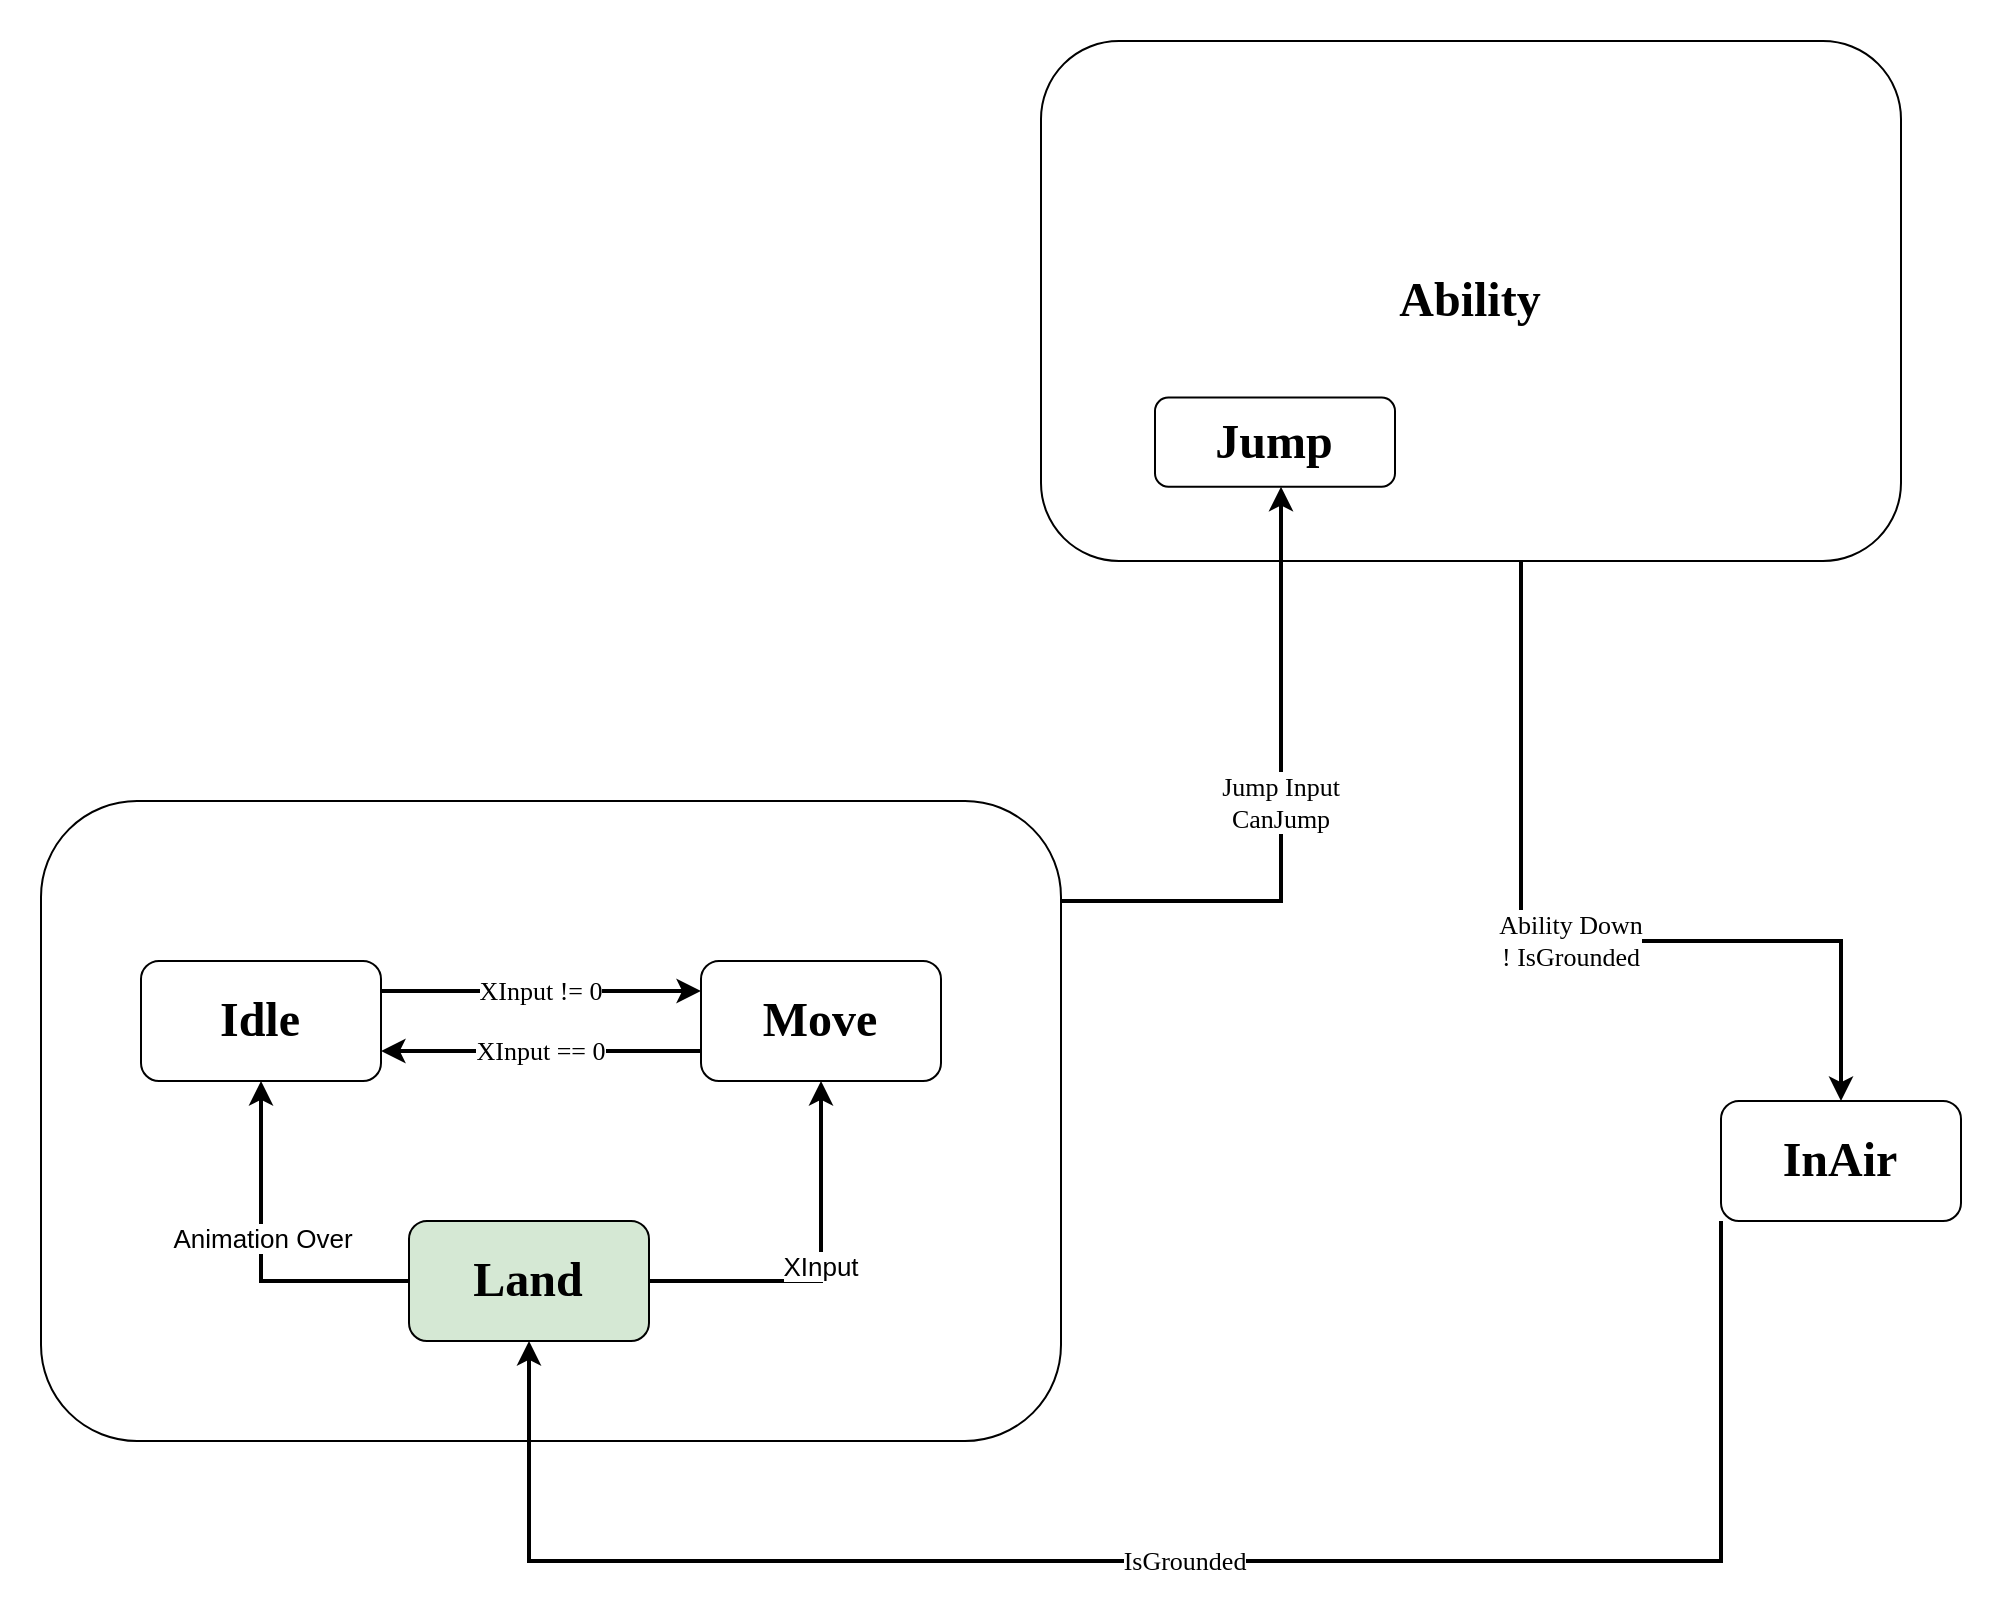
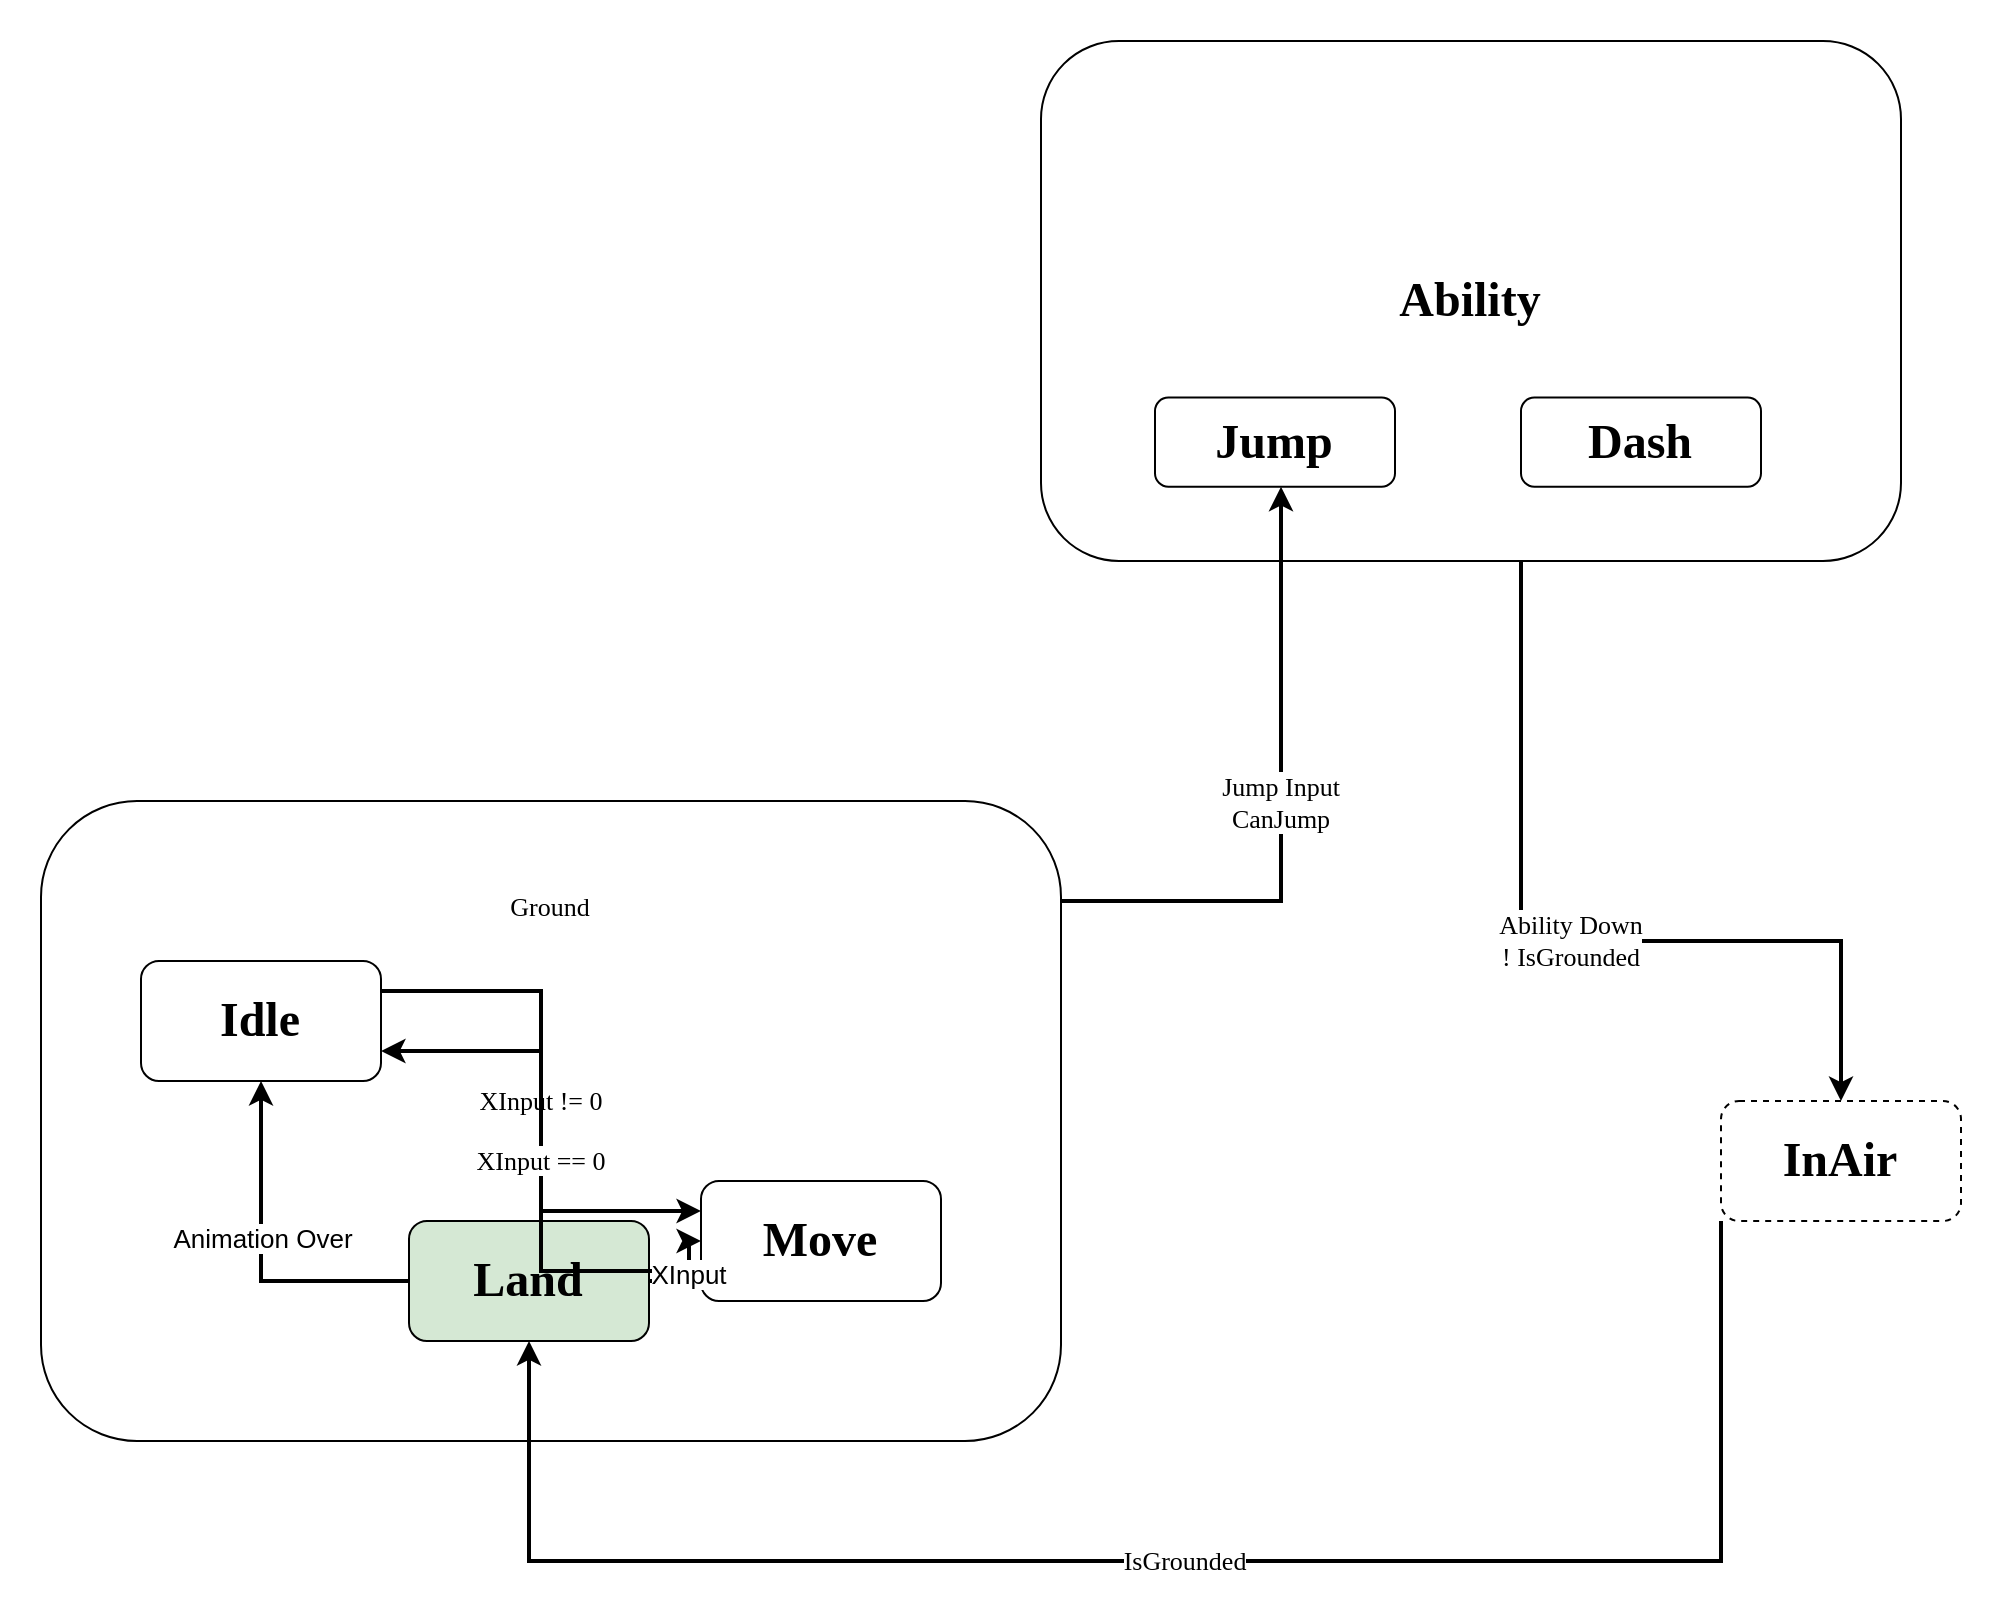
none -> (1641, 442)
none -> (551, 908)
(821, 1021) -> (821, 1241)
(1841, 1161) -> (1841, 1161)
